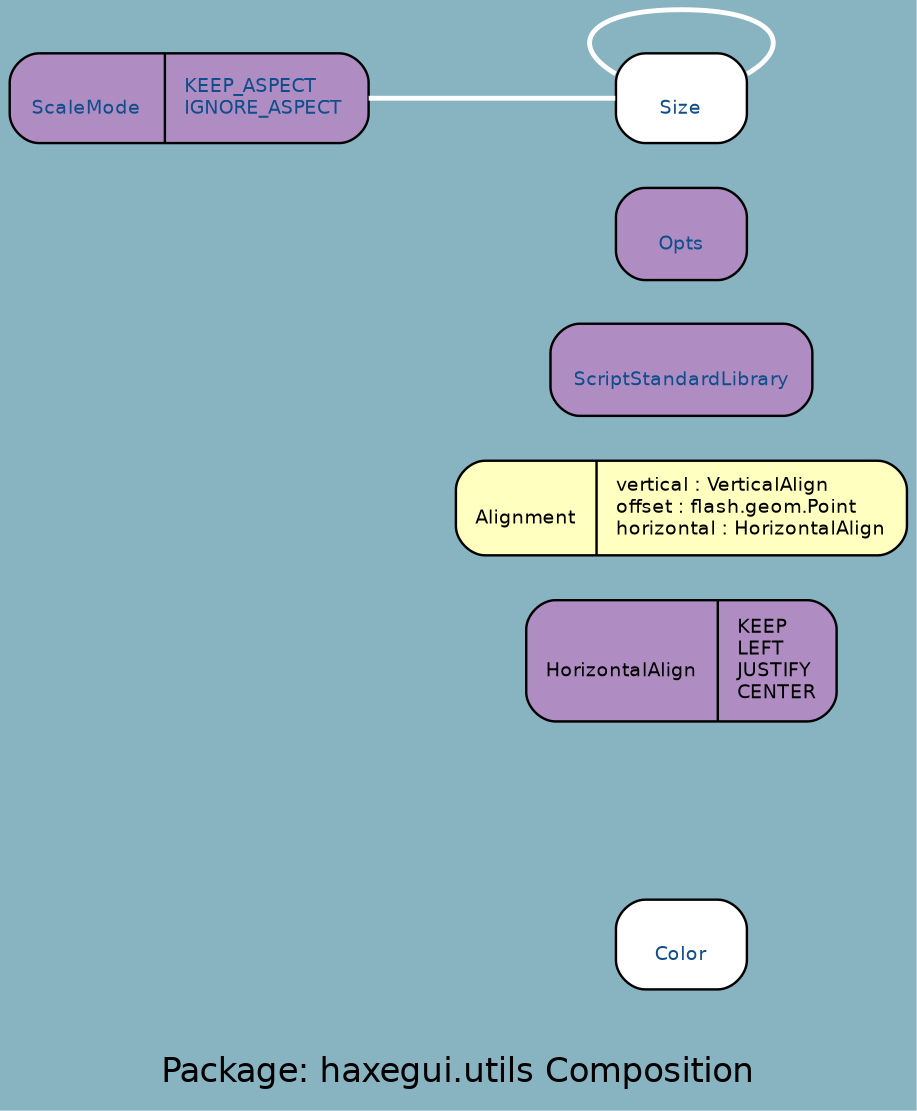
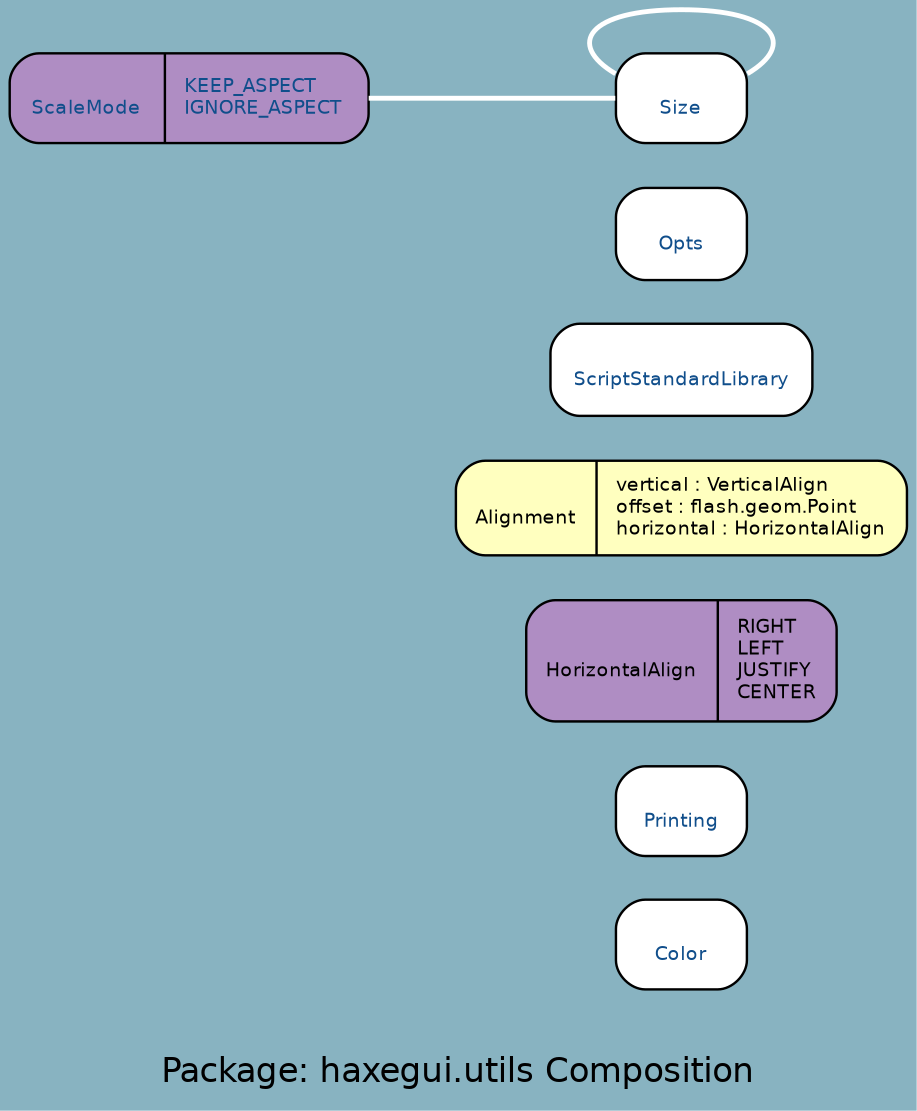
(681, 234) -> (681, 234)
(681, 370) -> (681, 370)
(763, 627) -> (768, 627)
none -> (681, 811)
